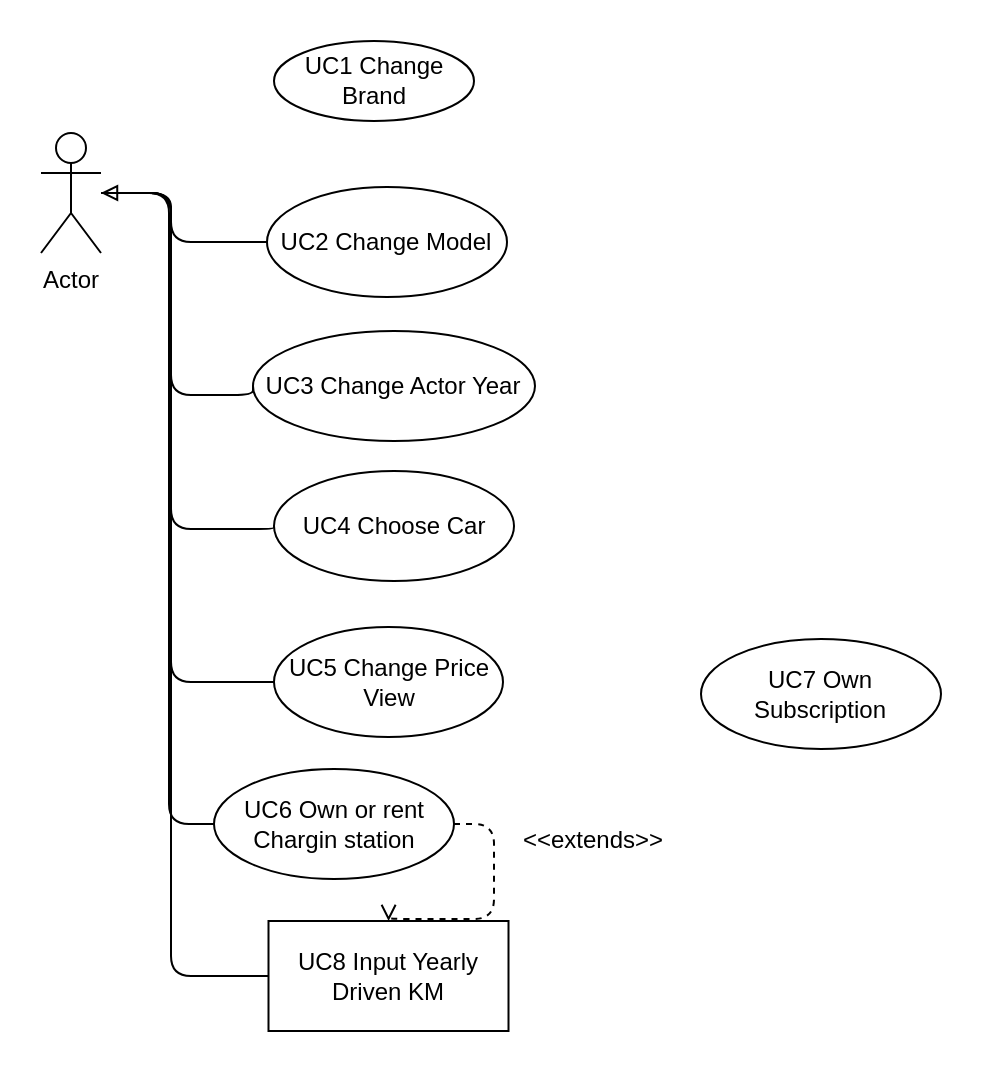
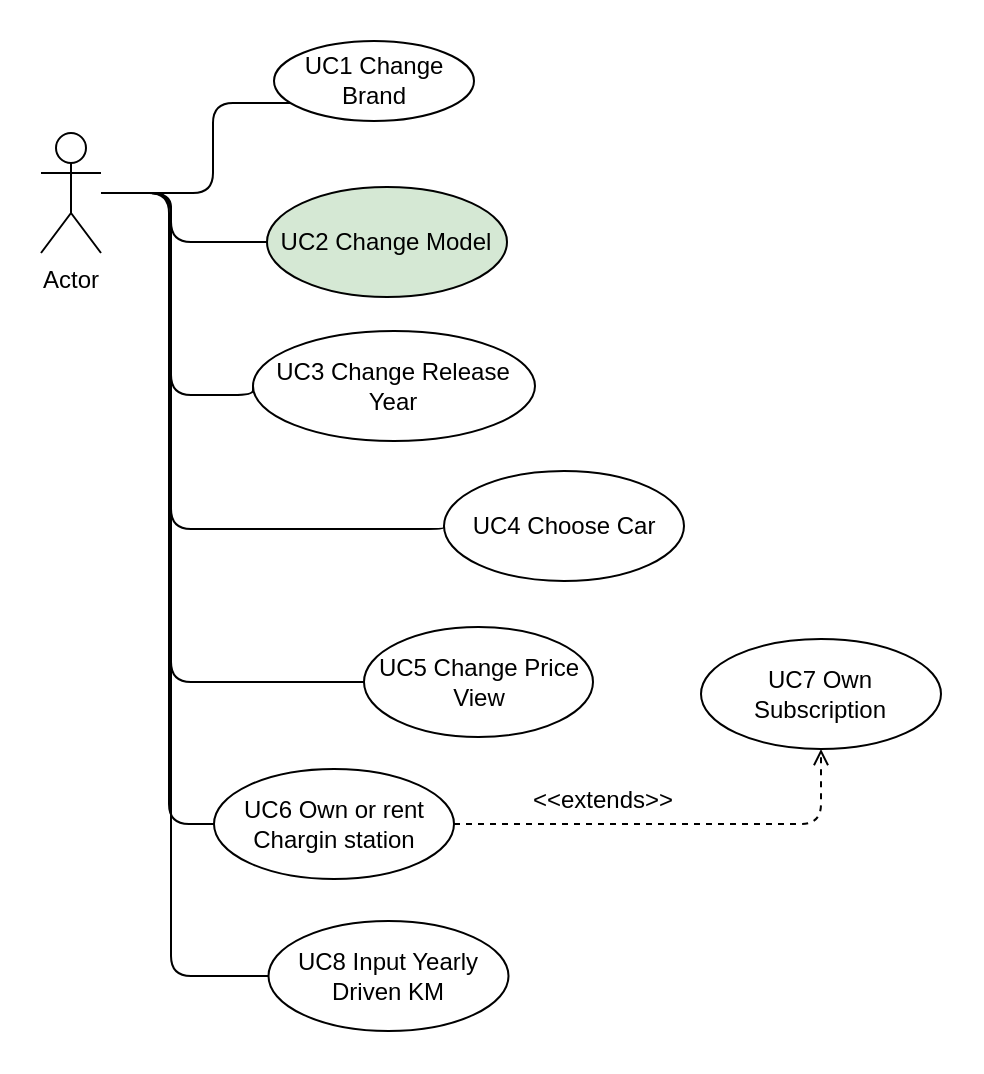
none -> (213, 132)
(387, 242) -> (387, 242)
(394, 387) -> (394, 387)
(394, 526) -> (564, 526)
(389, 682) -> (479, 682)
(592, 841) -> (602, 801)
(487, 916) -> (676, 824)
(267, 976) -> (267, 976)
(389, 976) -> (389, 976)
